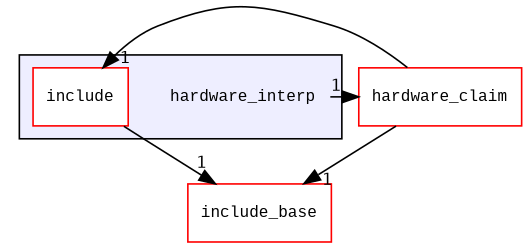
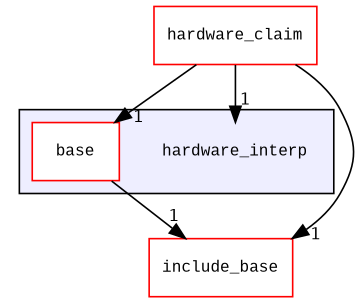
(81, 97) -> (76, 152)
(336, 97) -> (235, 86)
